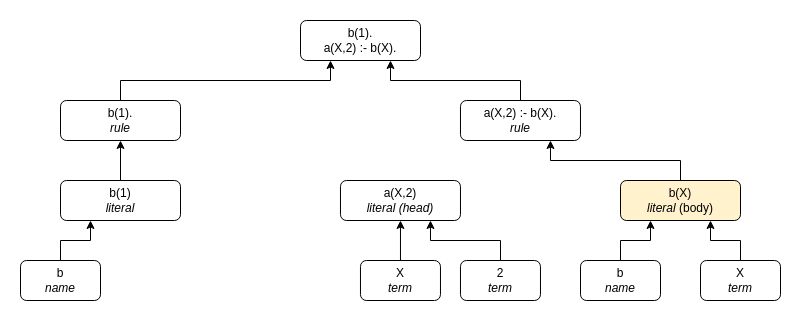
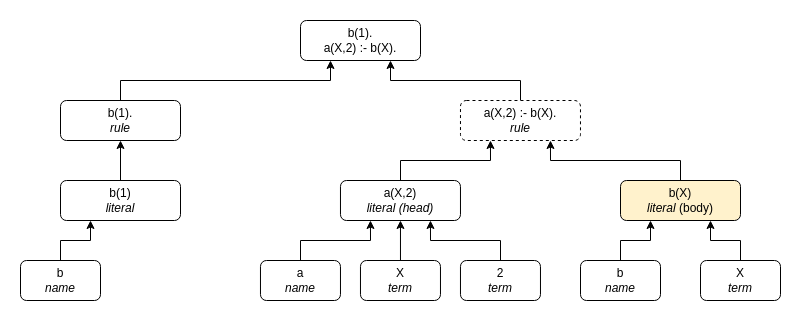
(520, 121) -> (520, 121)
none -> (442, 161)
none -> (332, 241)
none -> (300, 281)
